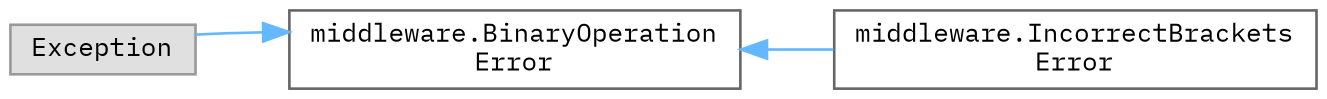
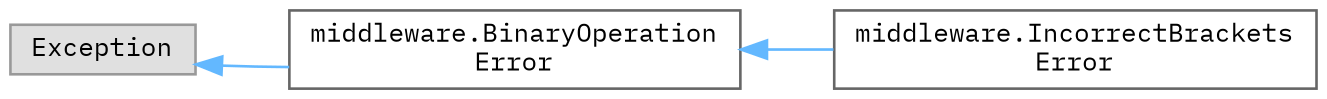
(229, 33) -> (256, 67)
